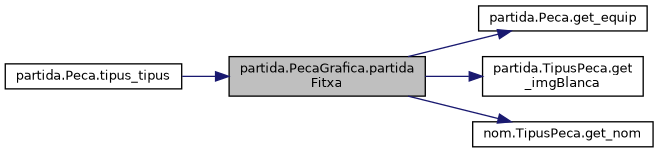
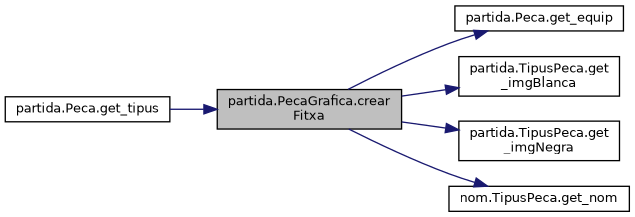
(93, 76) -> (88, 109)
(327, 76) -> (309, 109)
none -> (539, 141)
